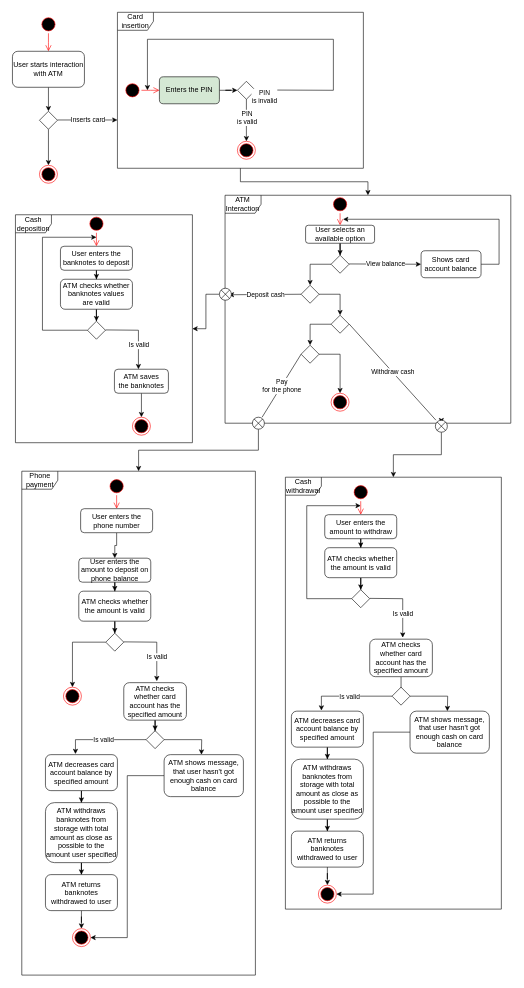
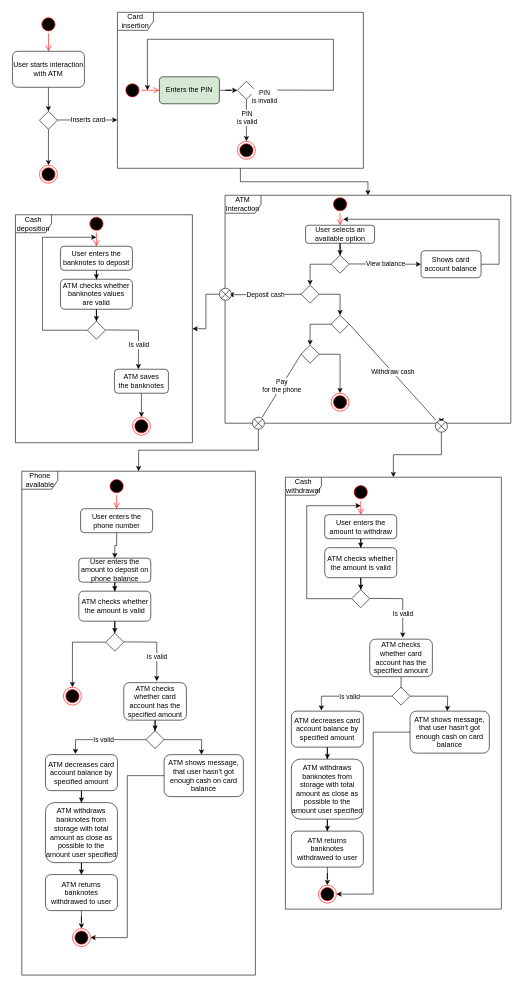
(40, 480) -> (40, 480)
